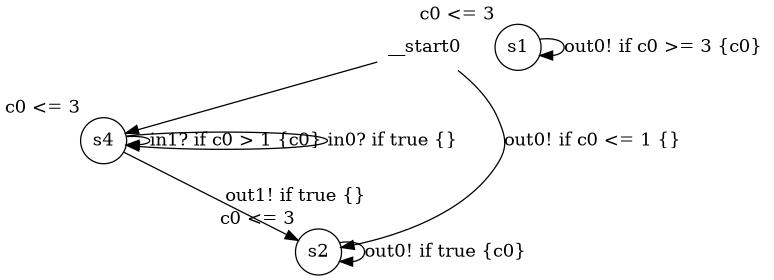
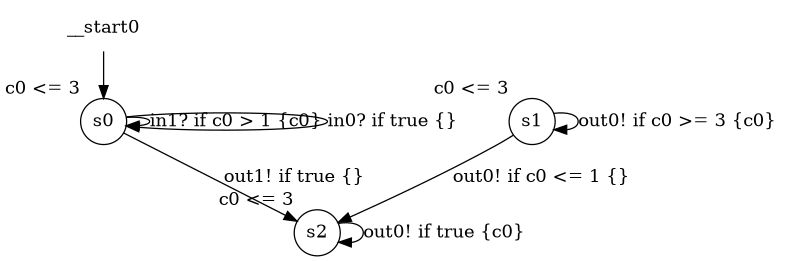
(104, 141) -> (104, 122)
(479, 186) -> (433, 178)
